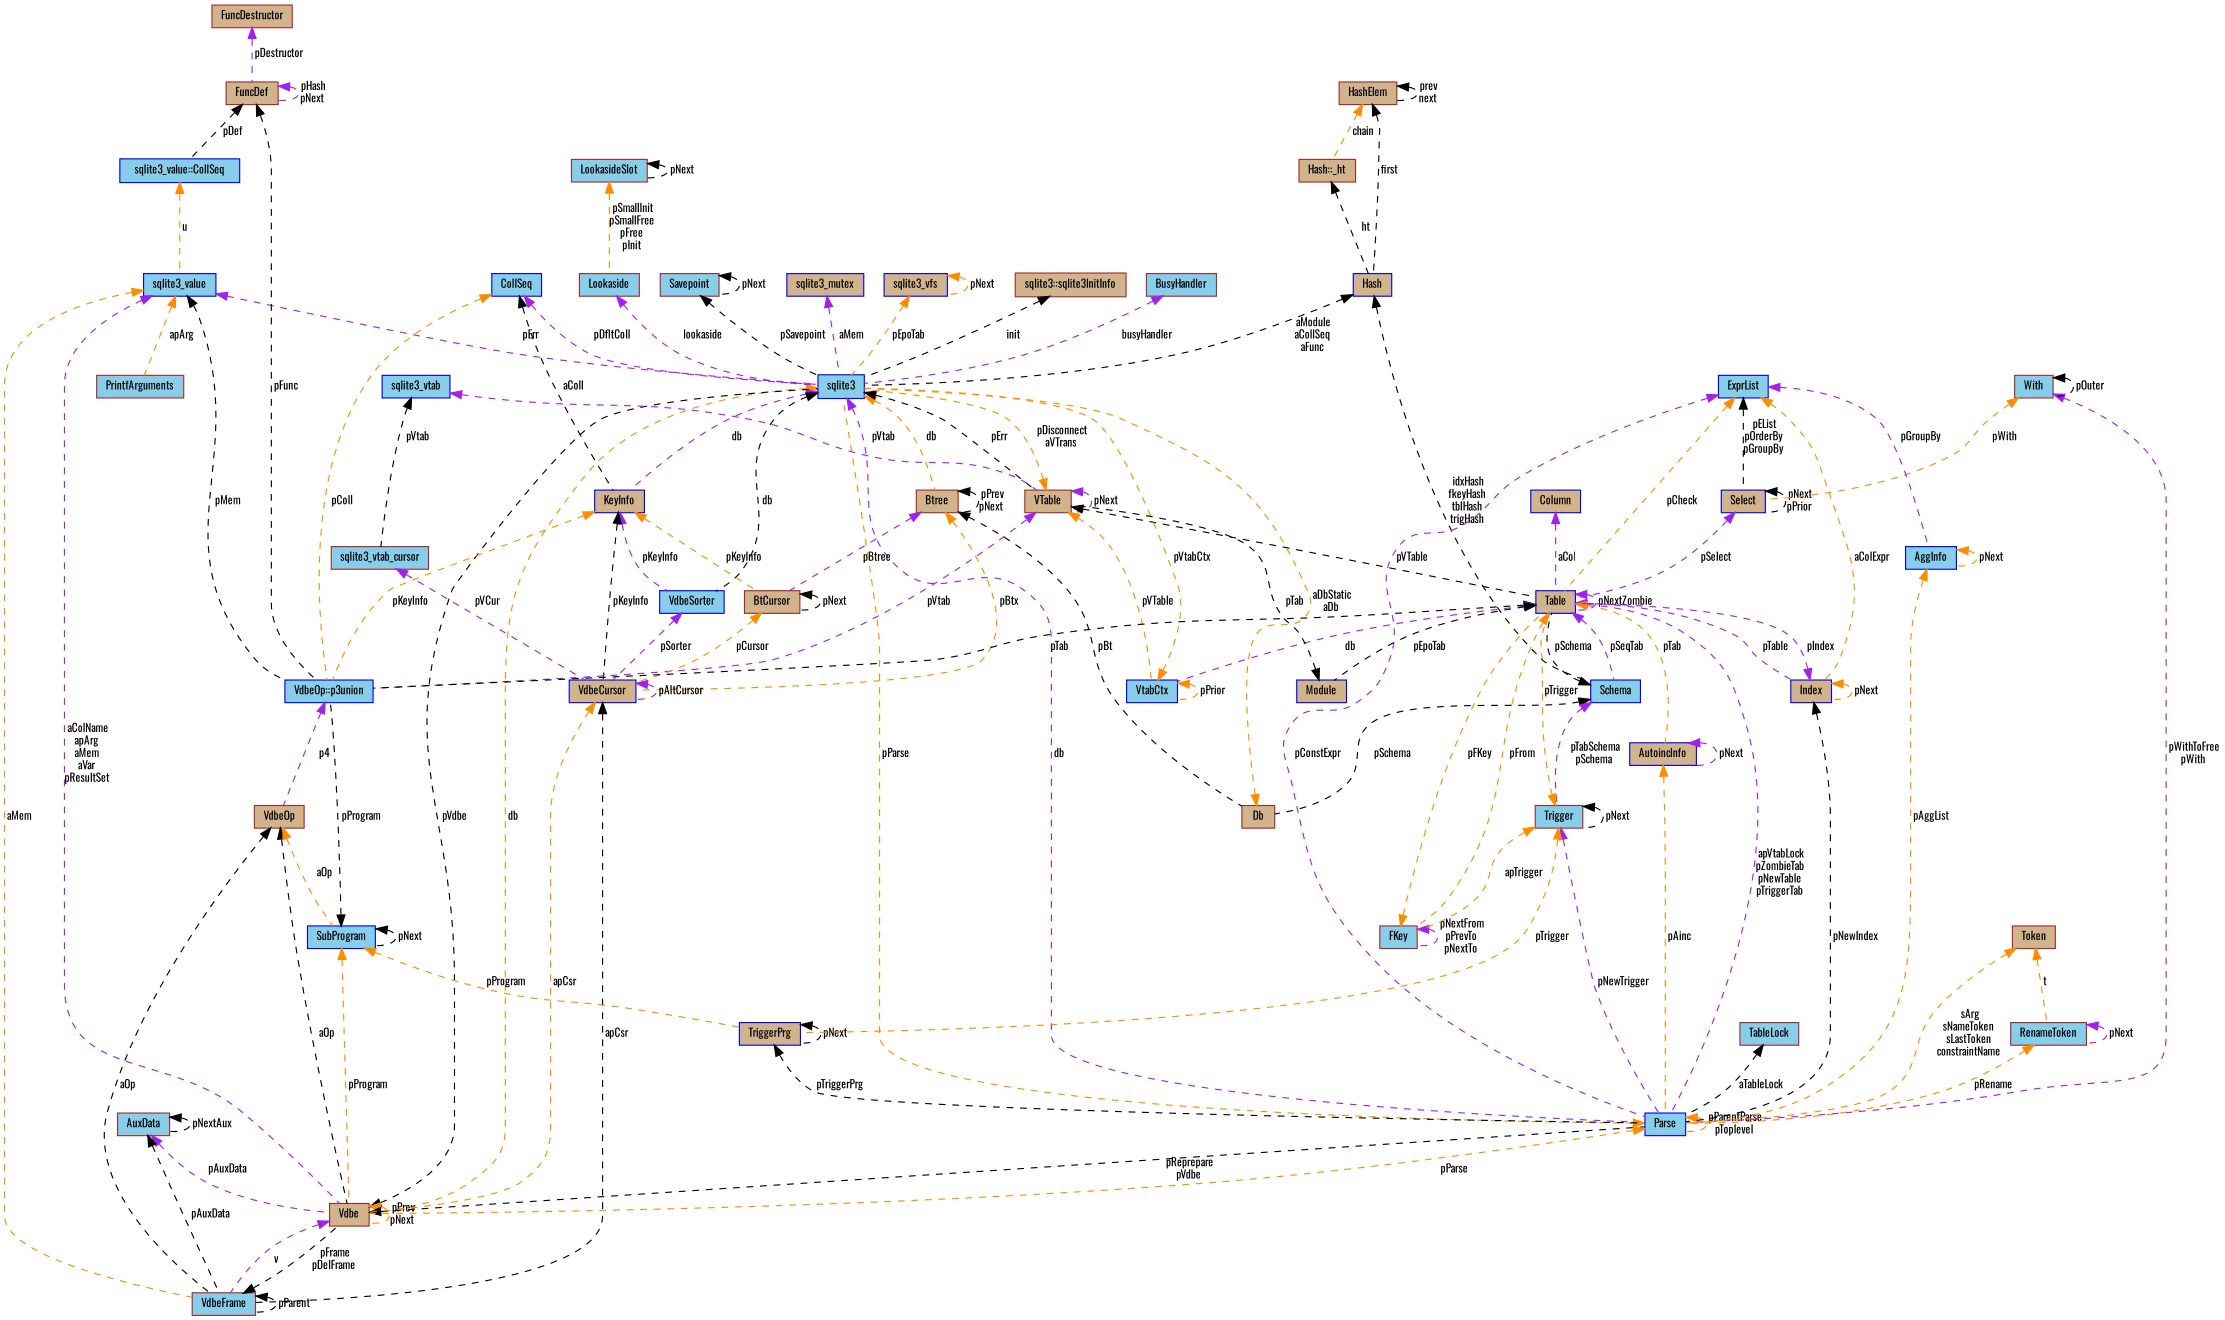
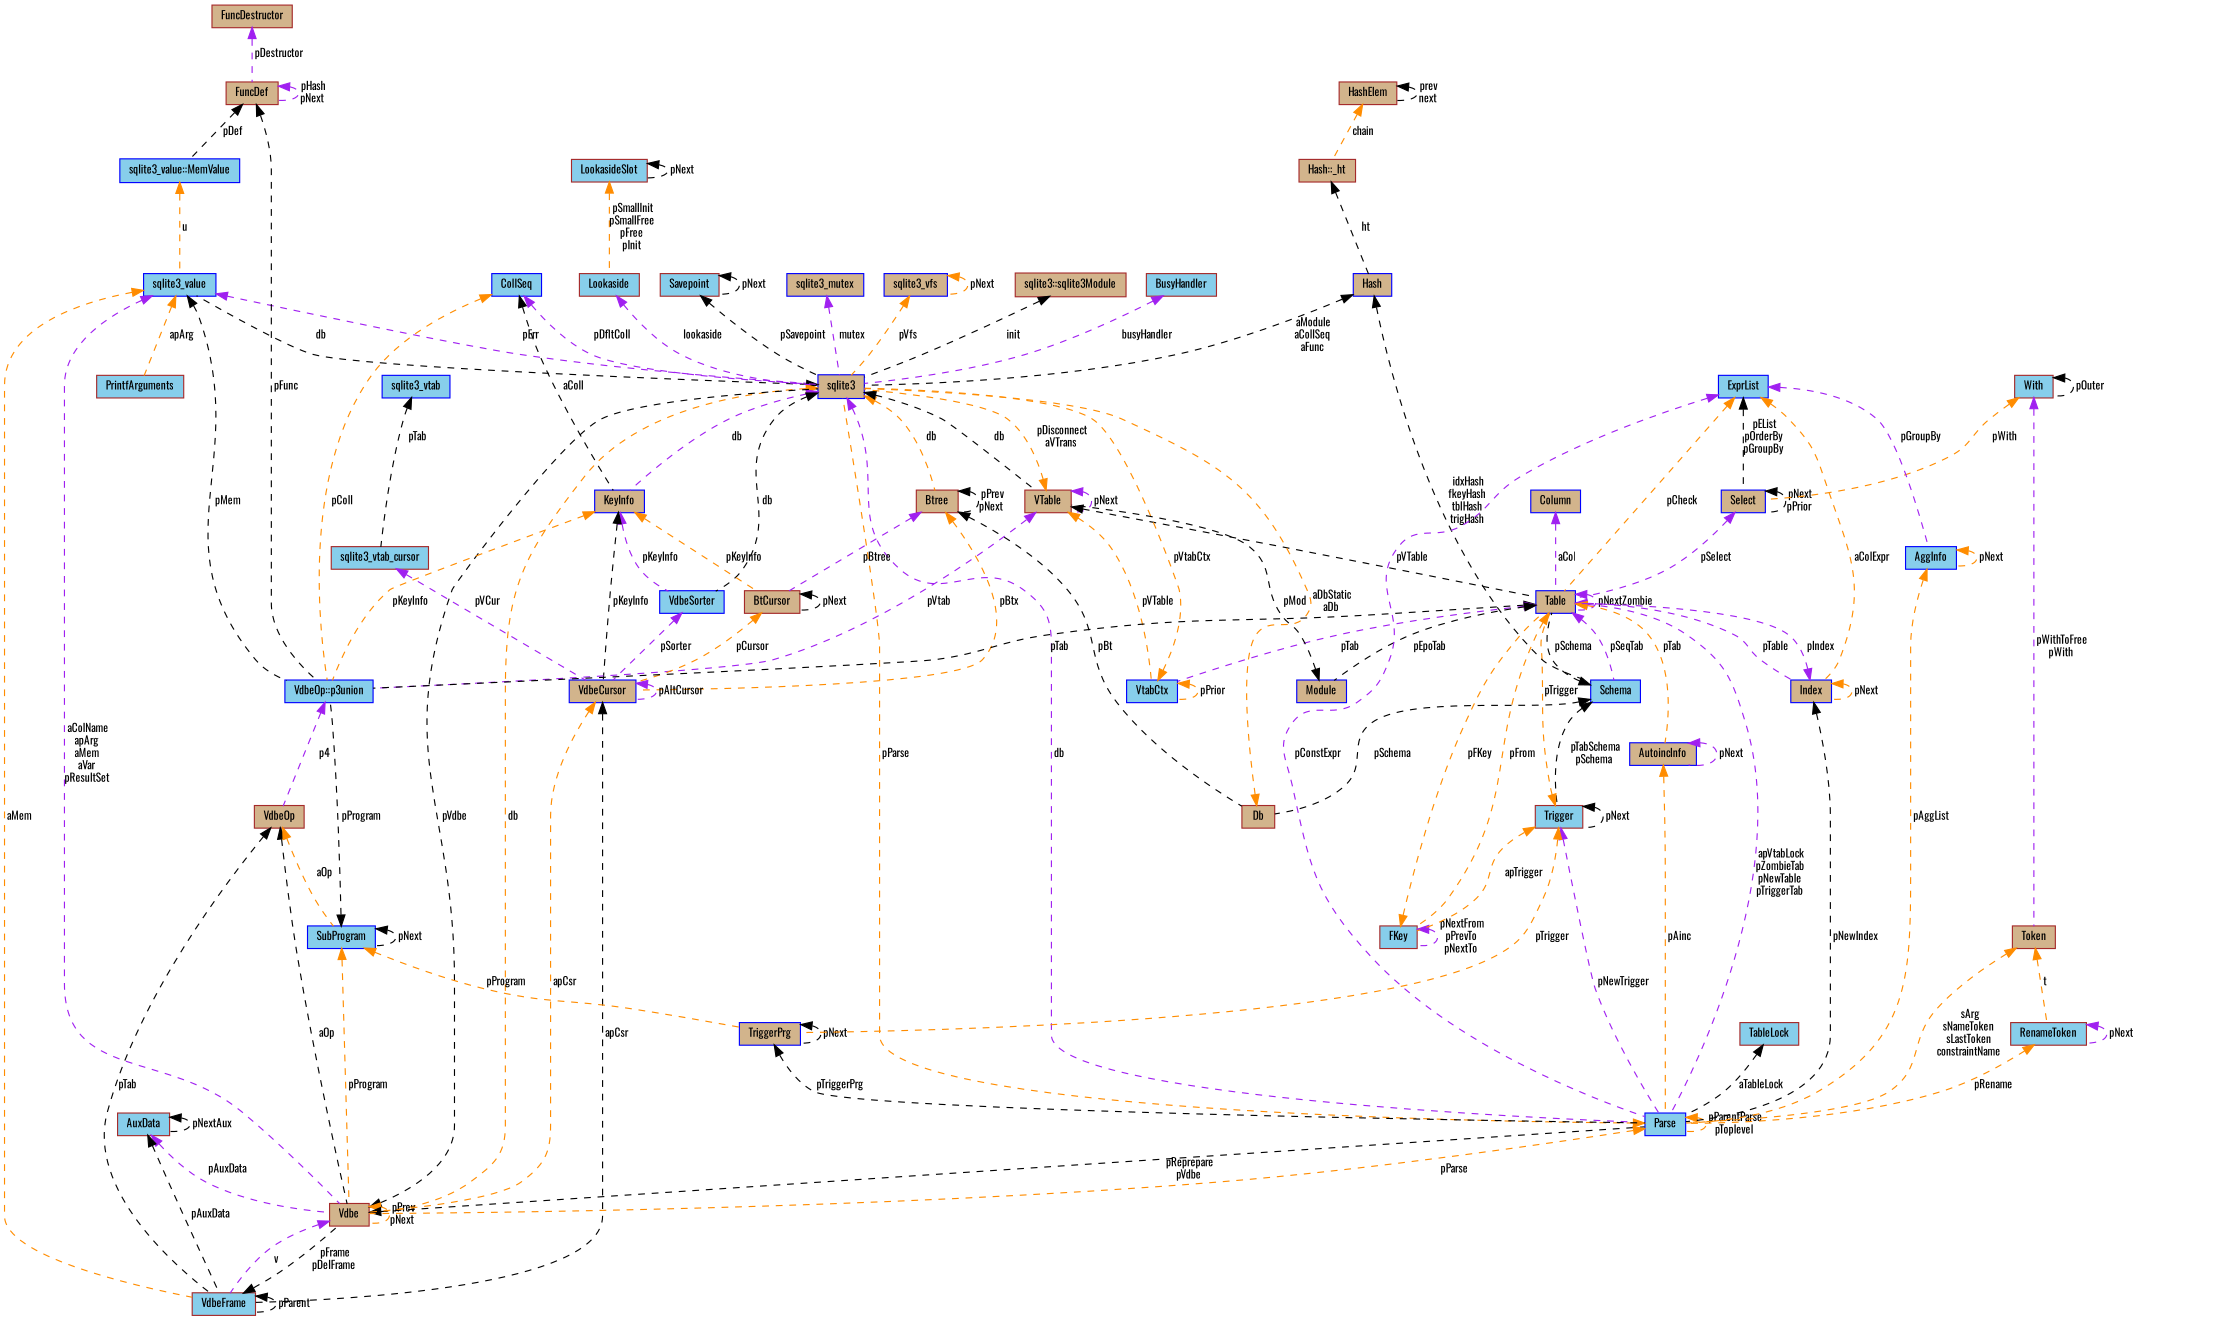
(180, 171) -> (180, 171)
(1378, 194) -> none
(1071, 285) -> (1071, 285)
(851, 336) -> (851, 336)
(907, 336) -> (907, 336)
none -> (494, 370)
(841, 387) -> (841, 387)
(754, 420) -> none
(417, 438) -> (417, 438)
(998, 438) -> (998, 438)
(1294, 602) -> (1294, 602)
(1349, 647) -> (1349, 647)
(1558, 753) -> (1558, 753)
(2166, 946) -> (2034, 668)
(127, 1085) -> (127, 1085)
